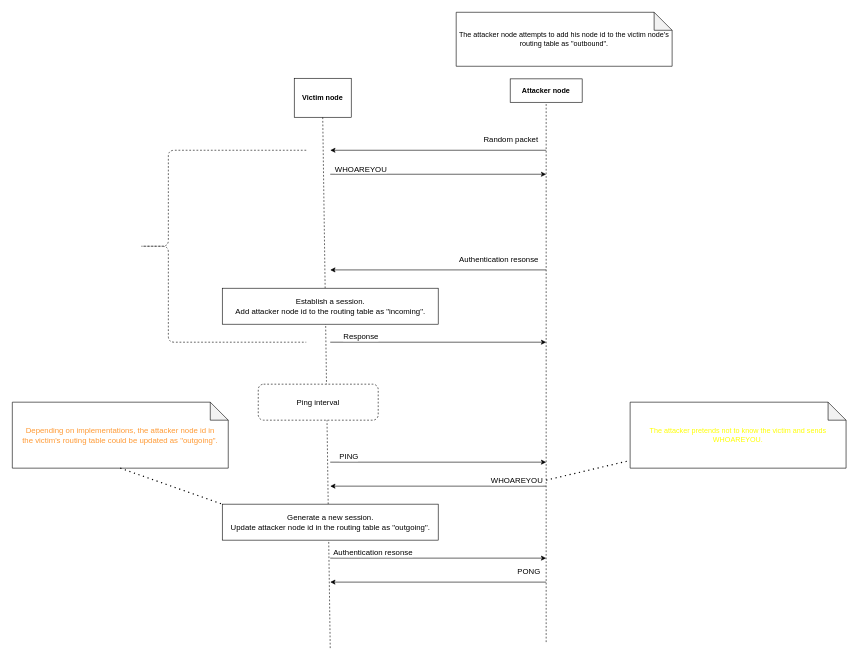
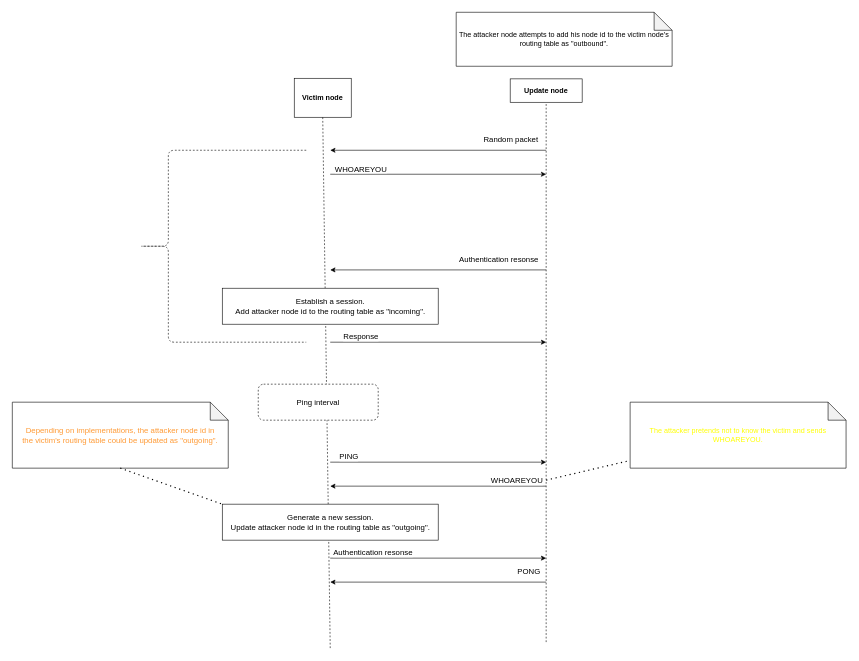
(546, 91) -> (546, 91)
